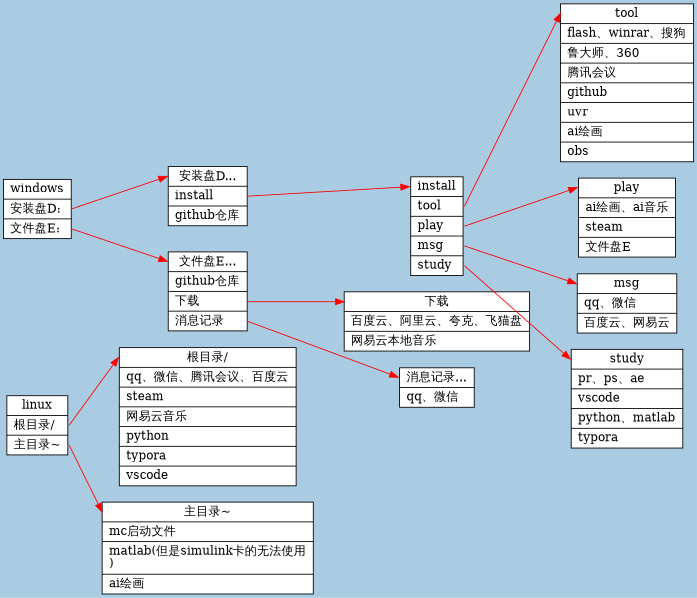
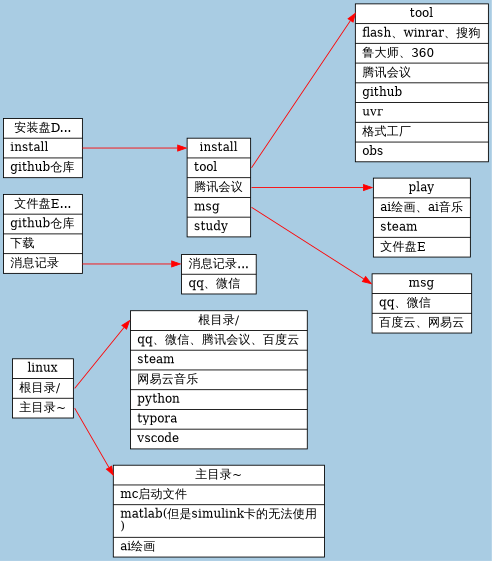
(585, 132) -> (387, 132)
(37, 209) -> none
(431, 226) -> (219, 187)
(437, 321) -> none
(627, 399) -> none
